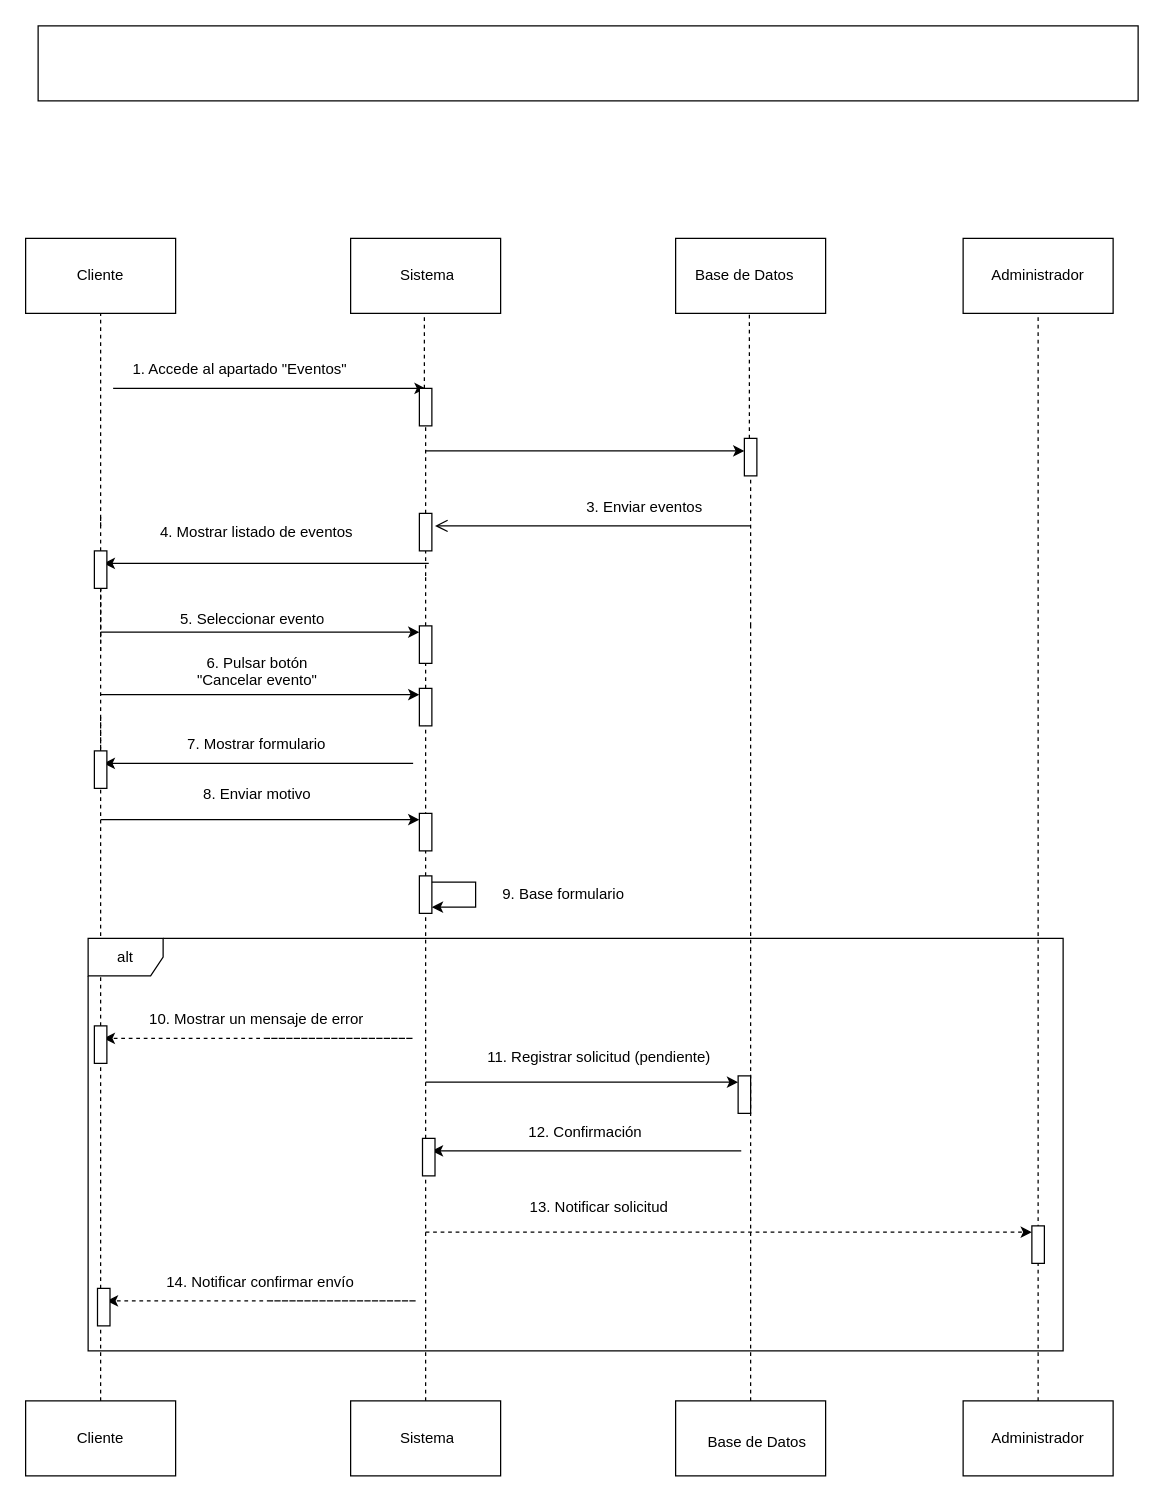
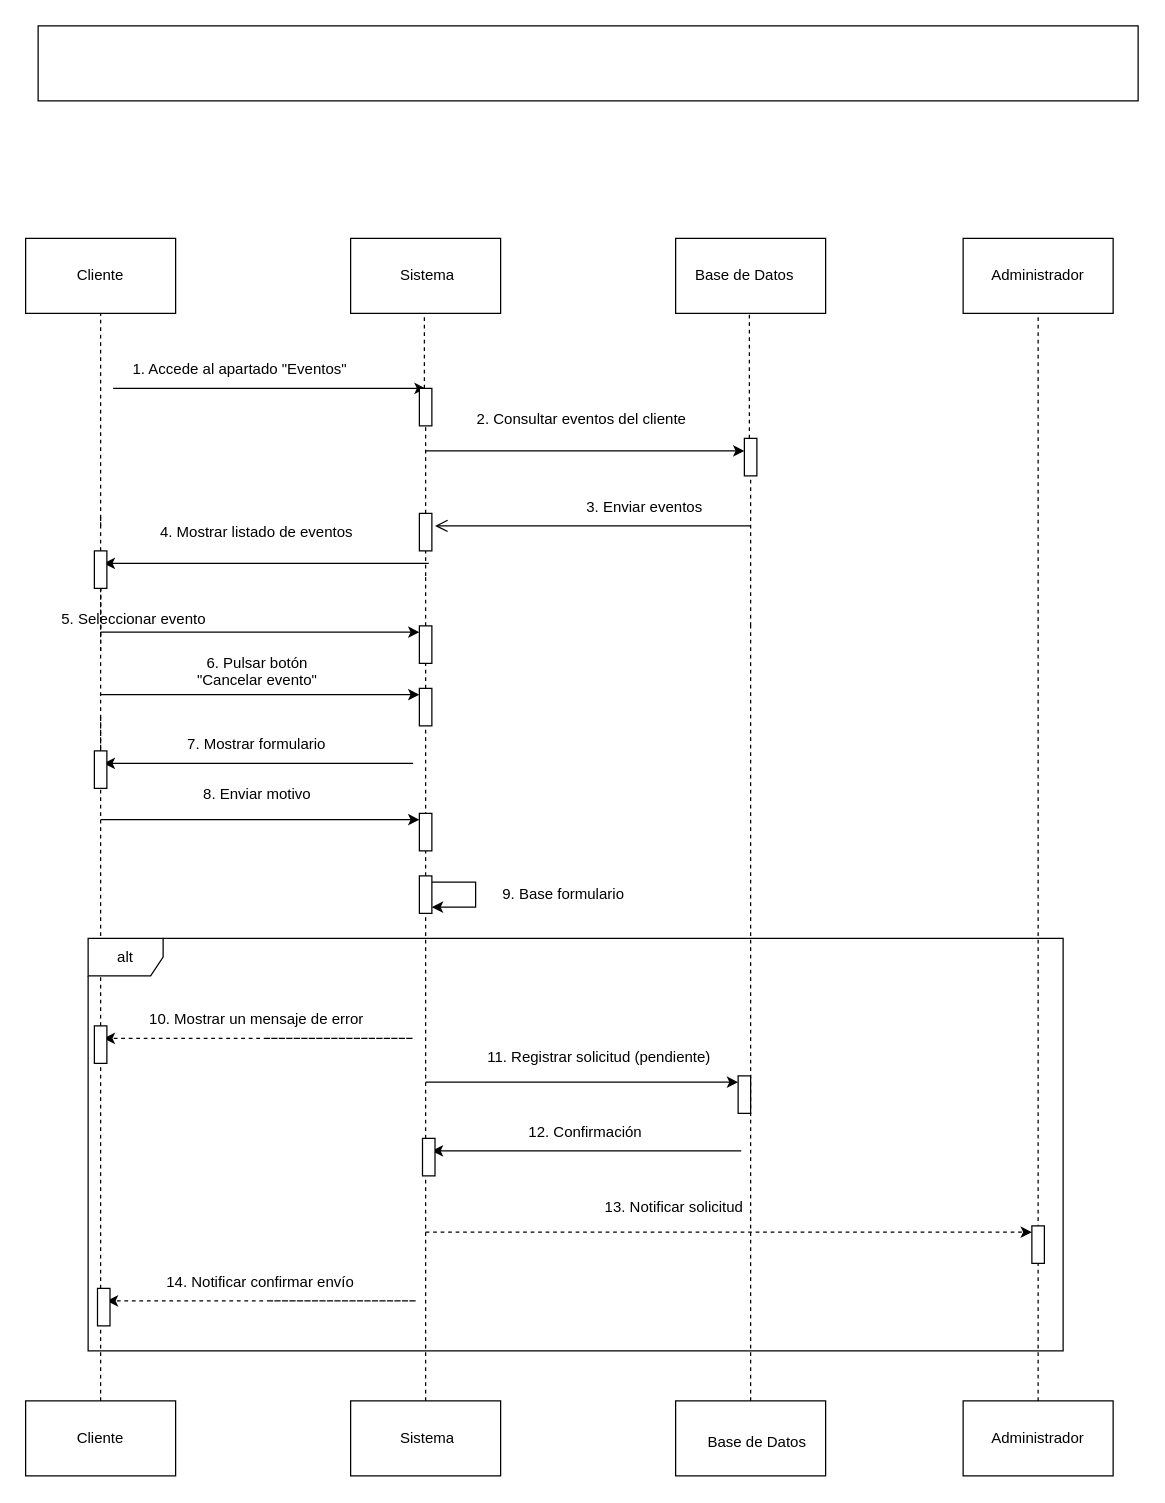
none -> (582, 419)
(257, 619) -> (138, 619)
(599, 1207) -> (674, 1207)
